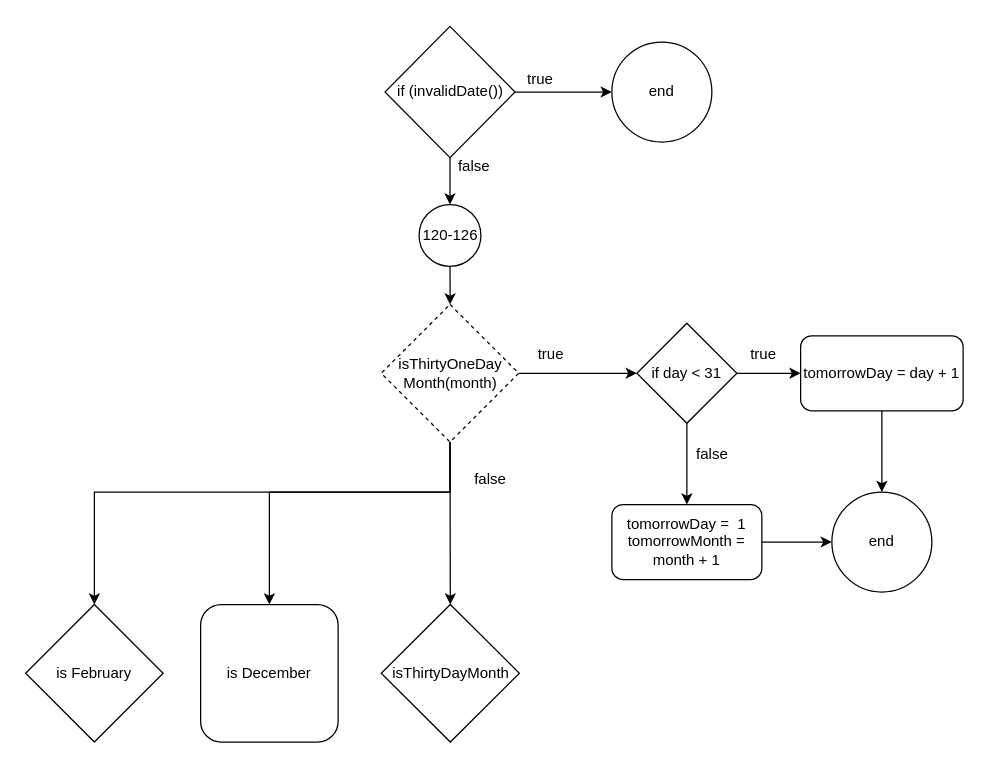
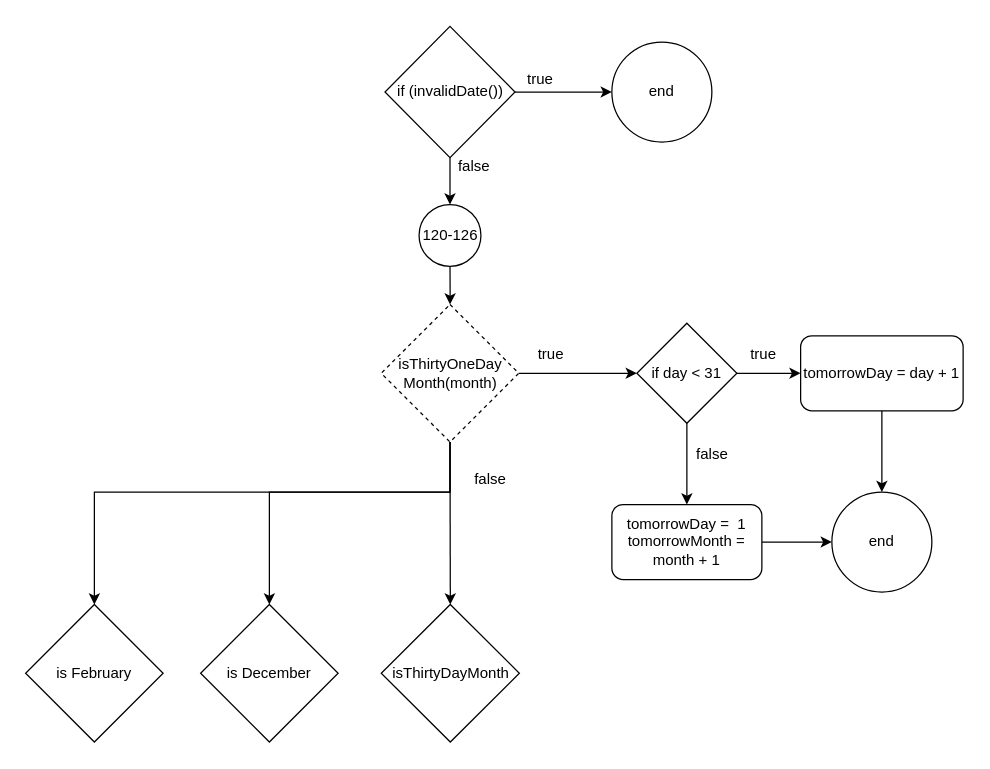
(269, 673) -> (269, 673)
